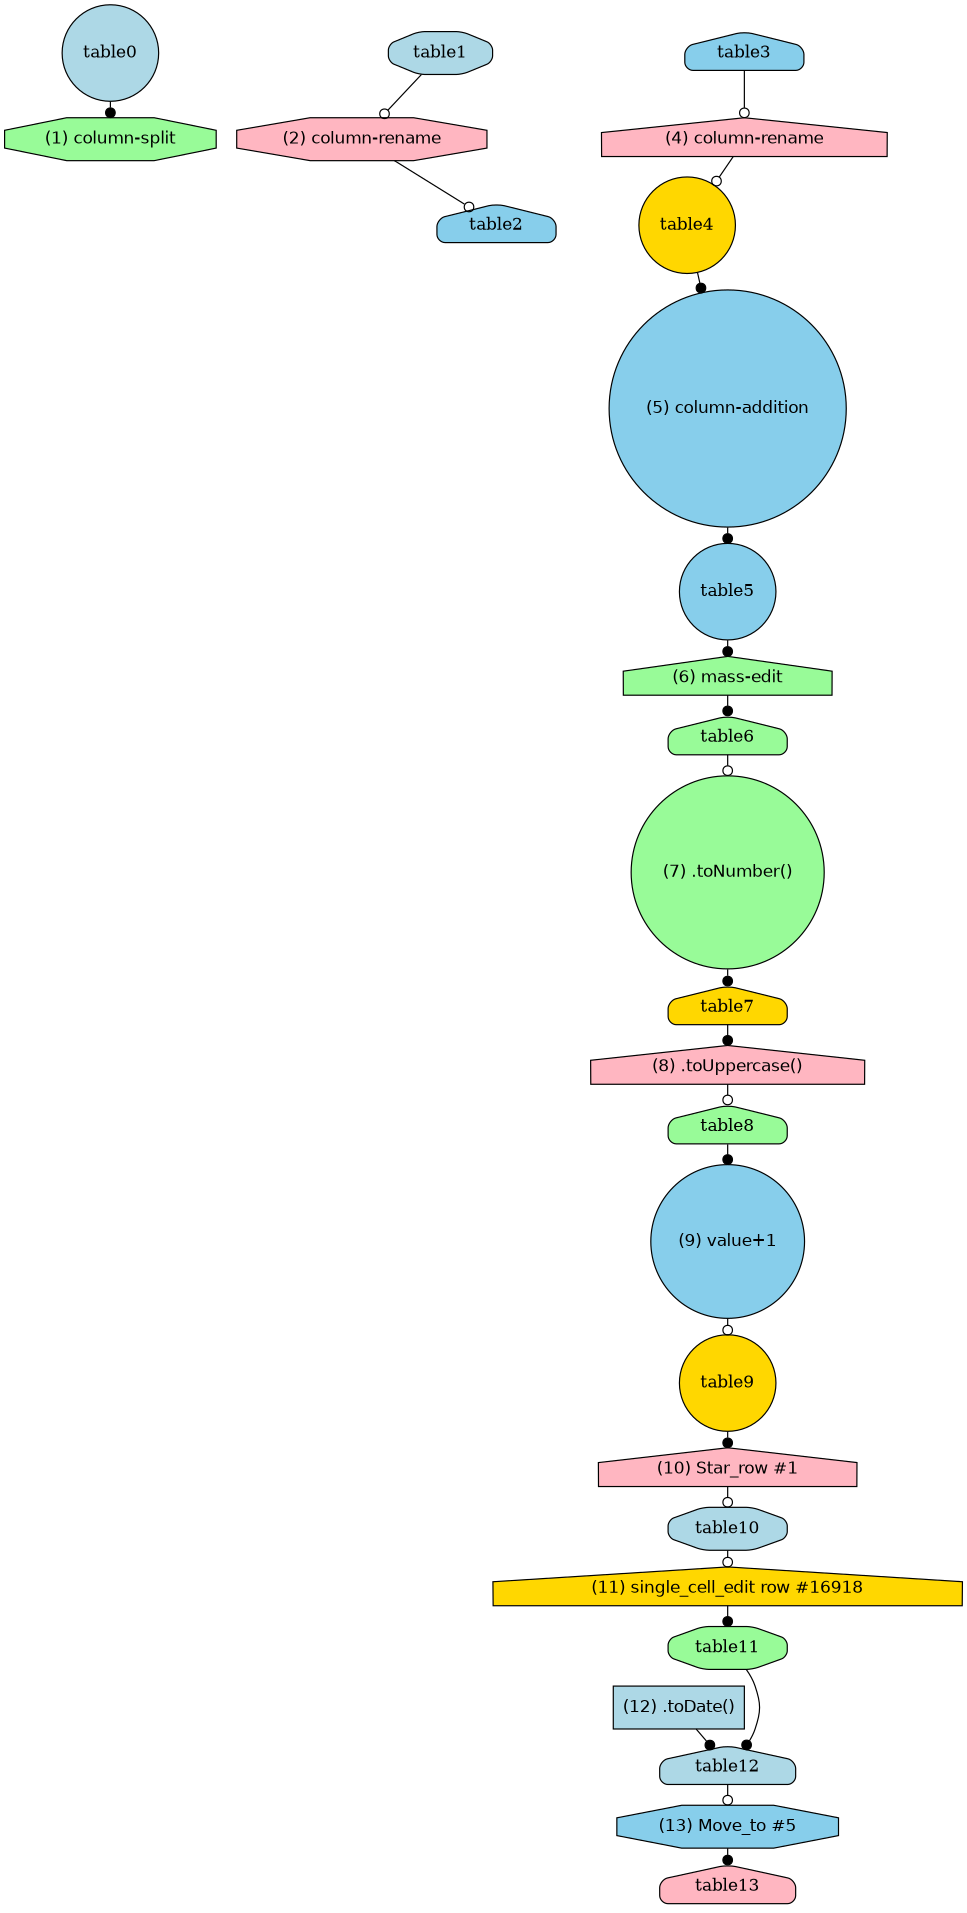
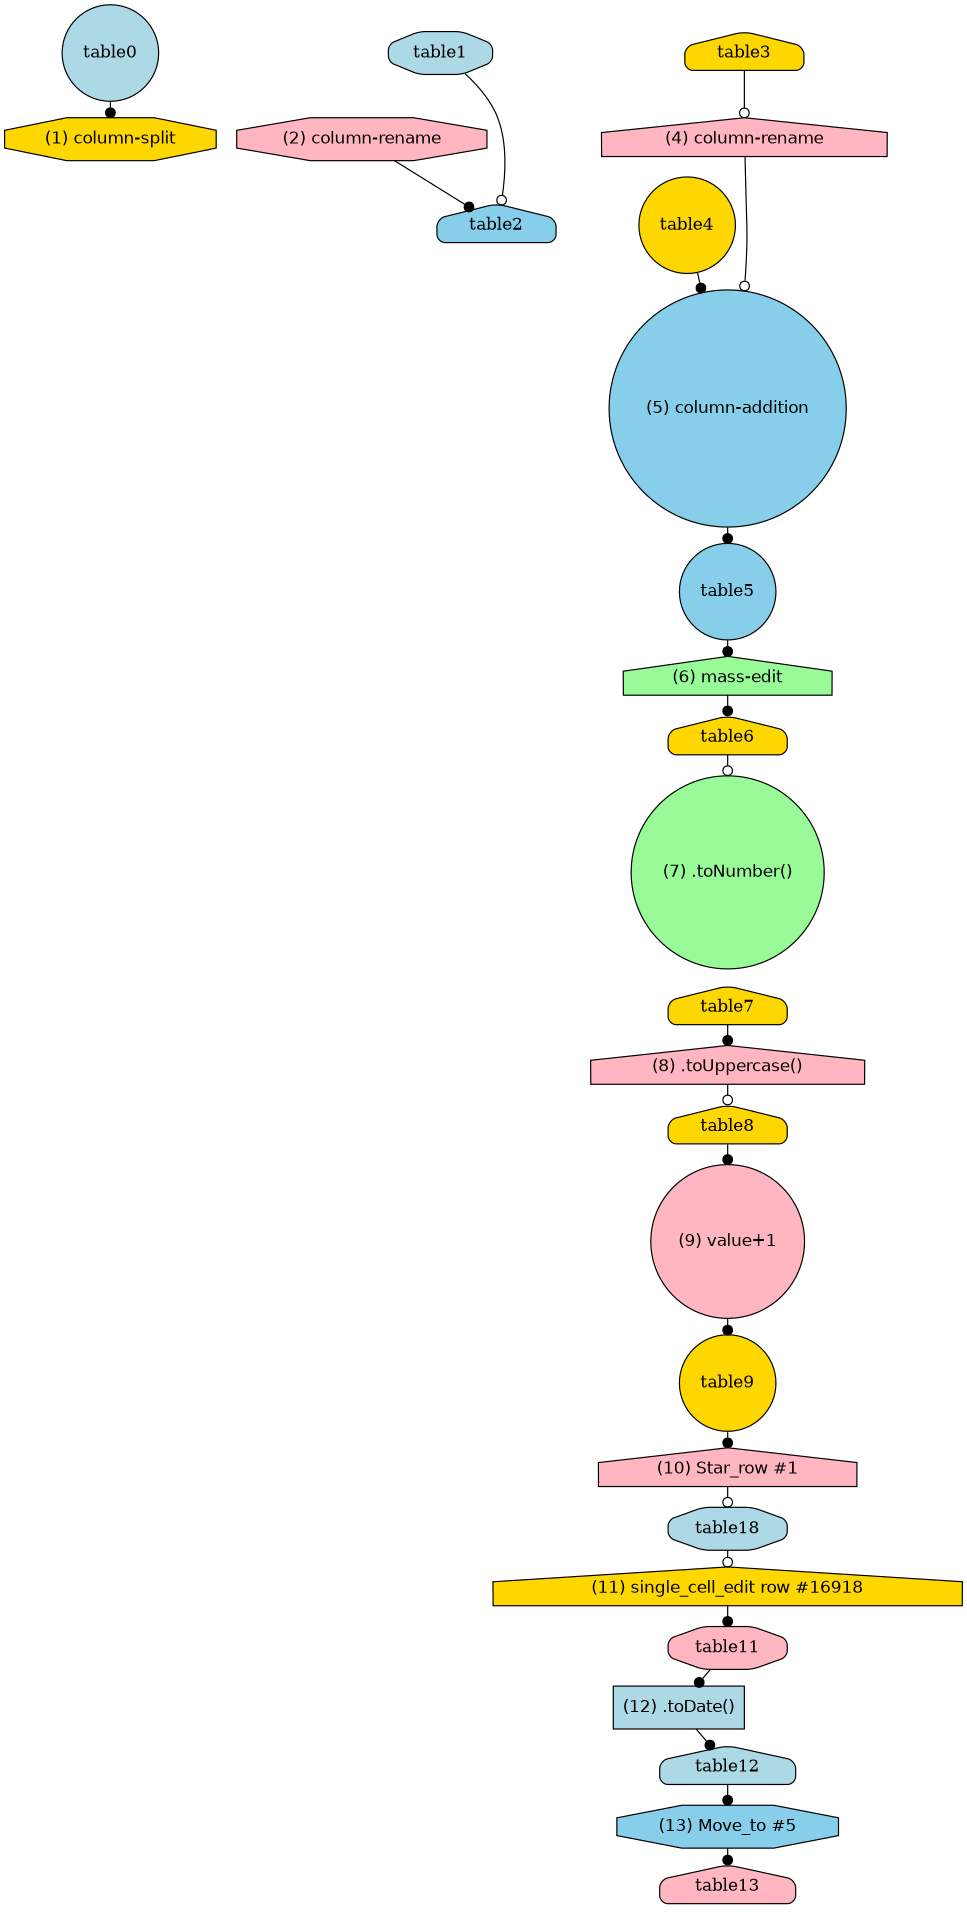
(744, 53) -> (744, 53)
(405, 92) -> (501, 129)
(110, 139) -> (110, 139)
(726, 167) -> (747, 219)
(429, 182) -> (429, 182)
(728, 737) -> (728, 737)
(728, 973) -> none
(728, 1126) -> (728, 1126)
(728, 1241) -> (728, 1241)
(728, 1322) -> (728, 1322)
(728, 1529) -> (728, 1529)
(728, 1648) -> (728, 1648)
(759, 1705) -> (706, 1674)
(728, 1790) -> (728, 1790)
